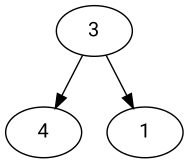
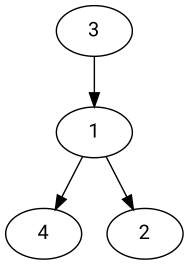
(72, 75) -> (72, 177)
none -> (145, 234)
